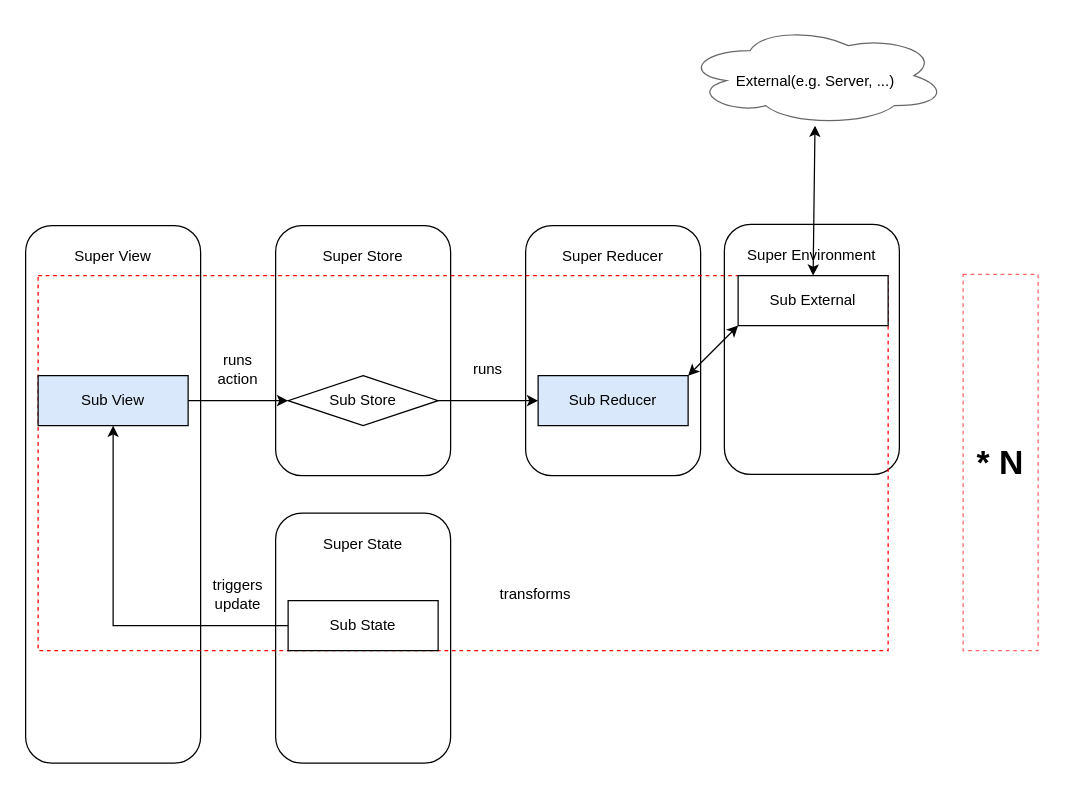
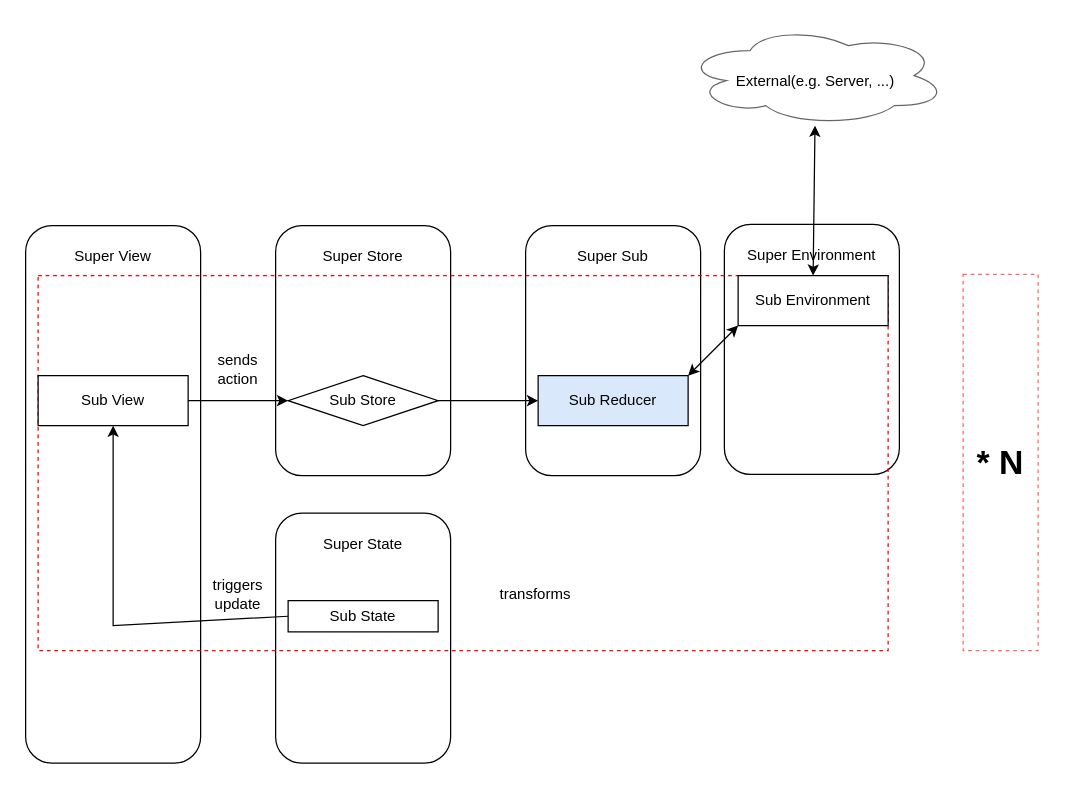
(613, 257) -> (613, 257)
(813, 301) -> (813, 301)
(238, 369) -> (238, 369)
(488, 369) -> none
(113, 401) -> (113, 401)
(363, 626) -> (363, 616)
